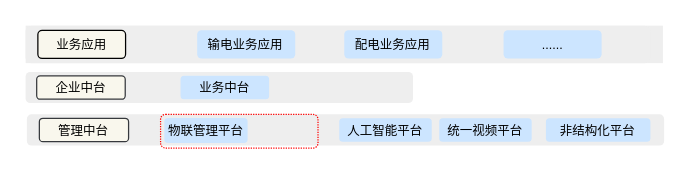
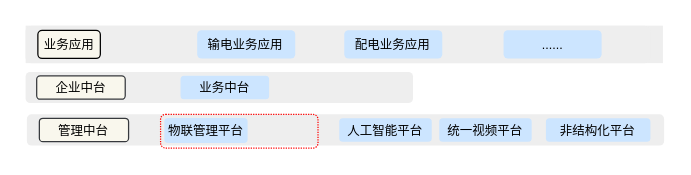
(82, 44) -> (69, 44)
